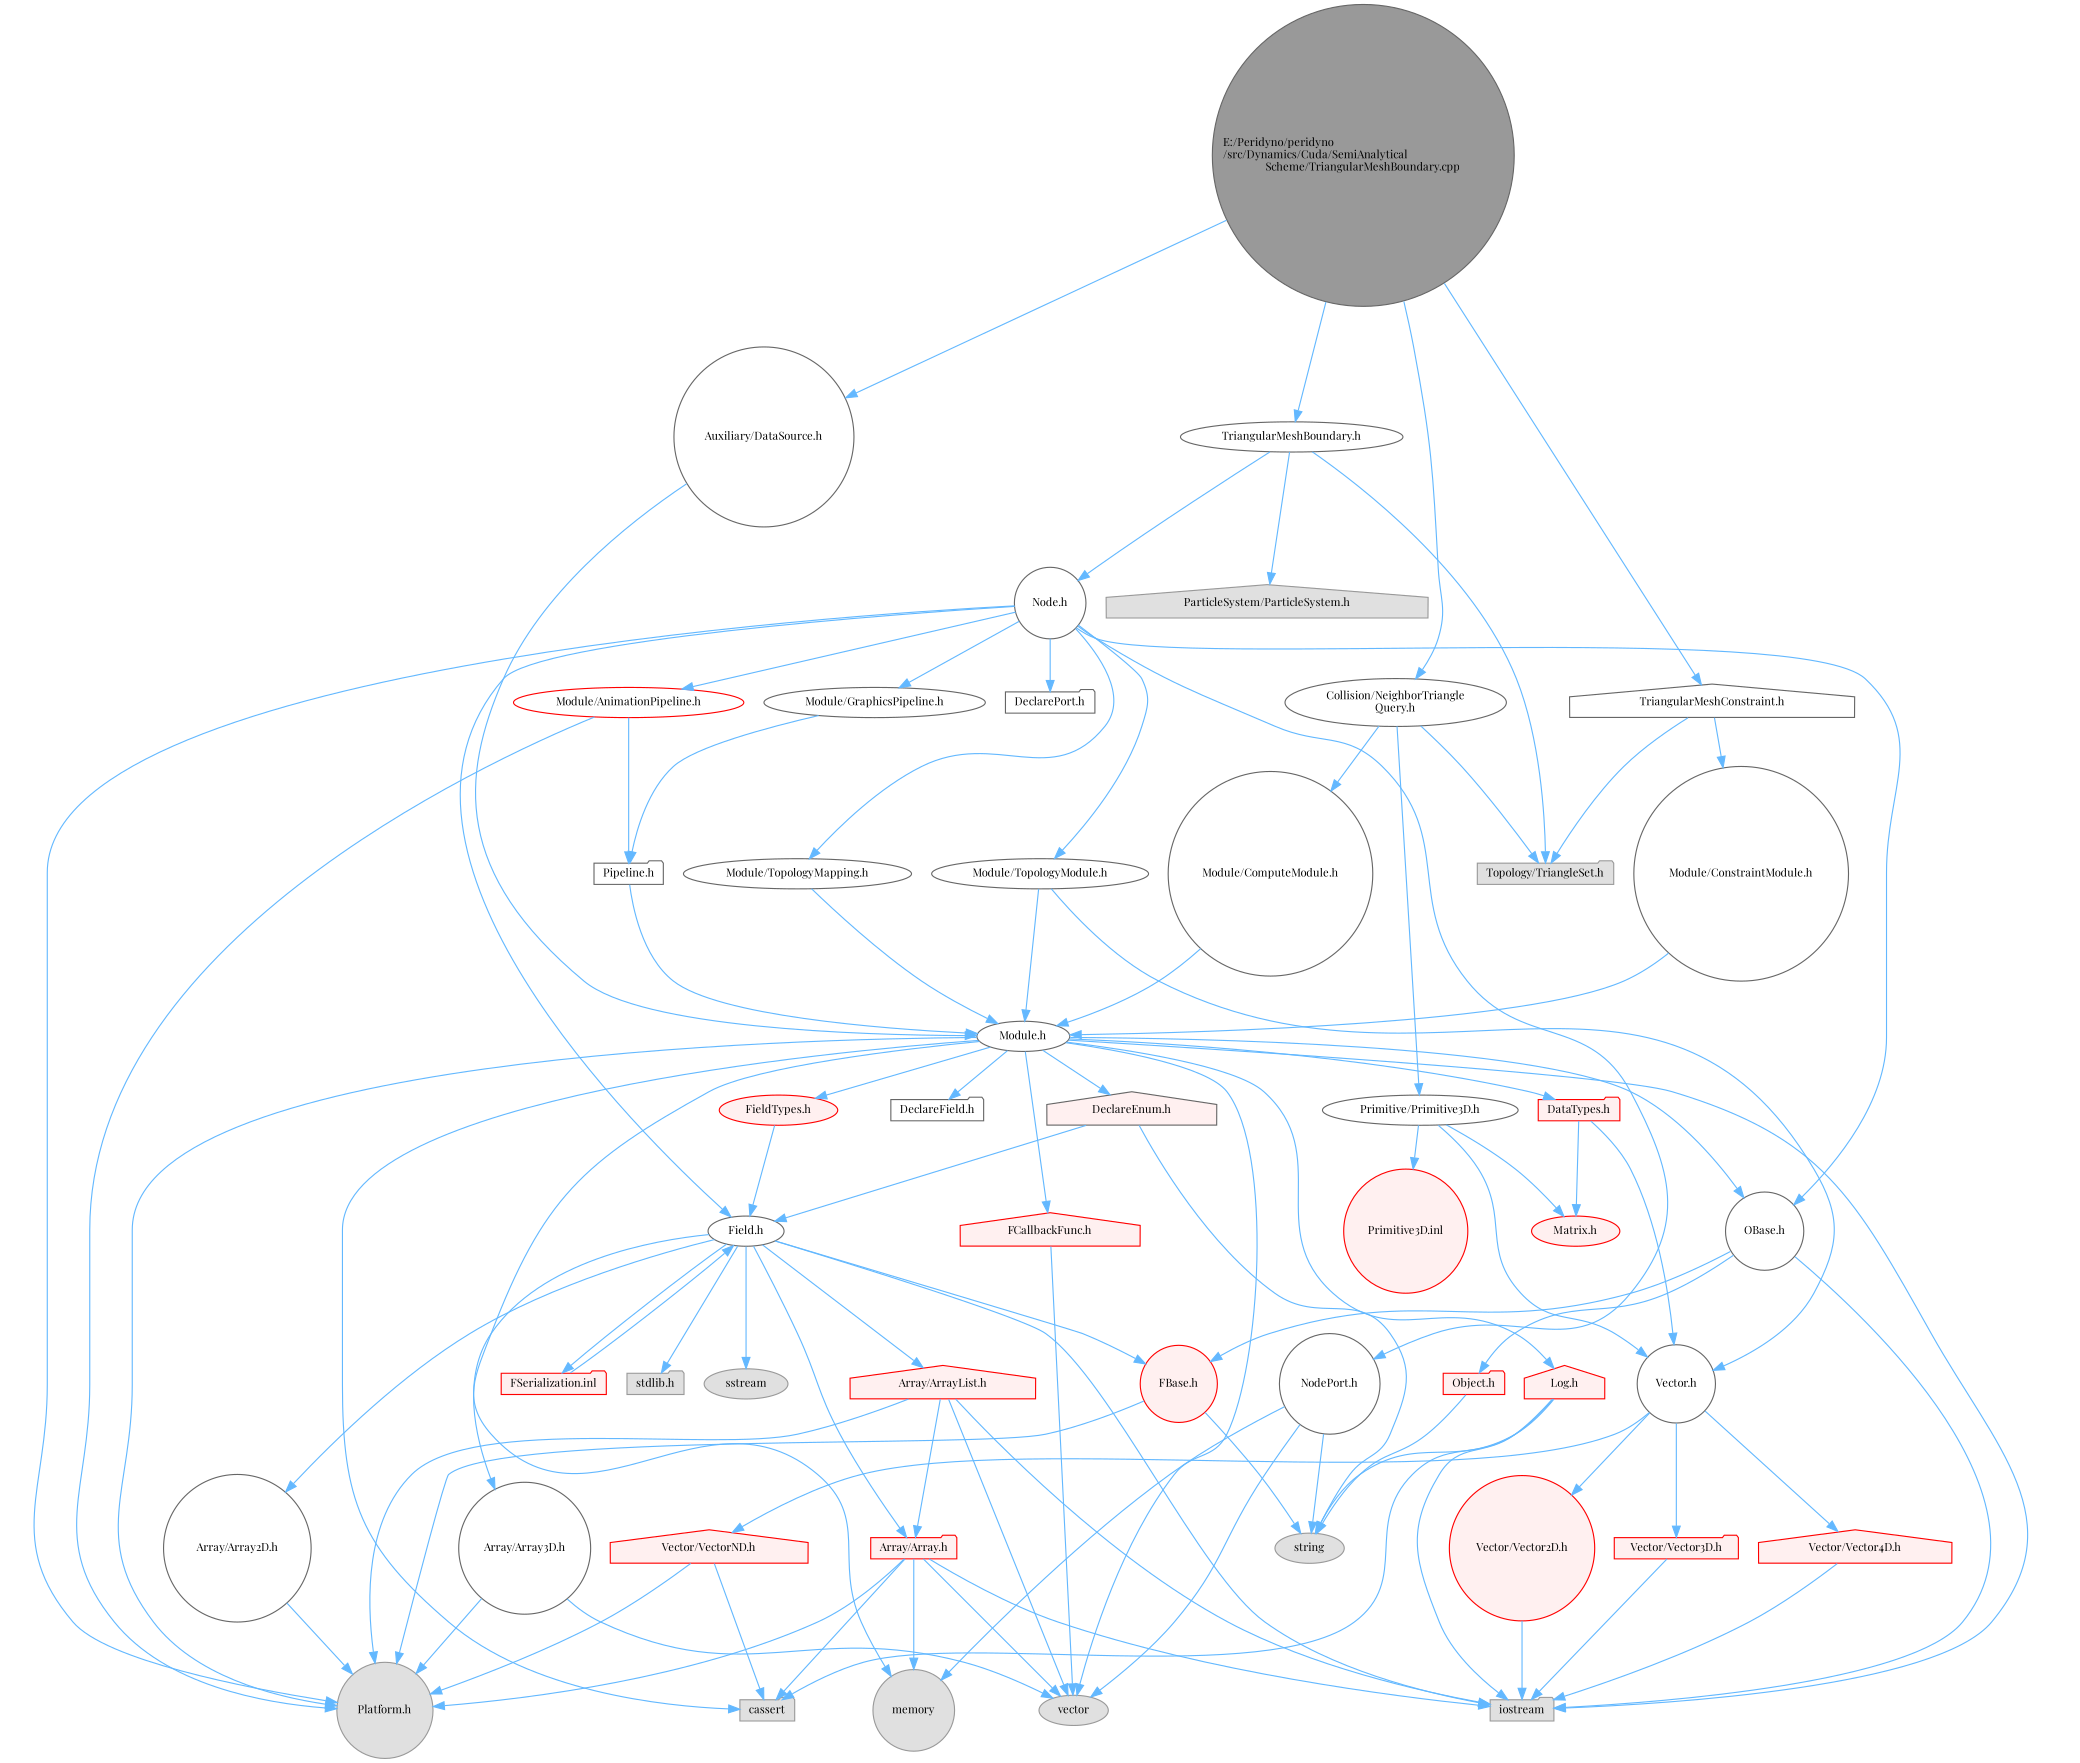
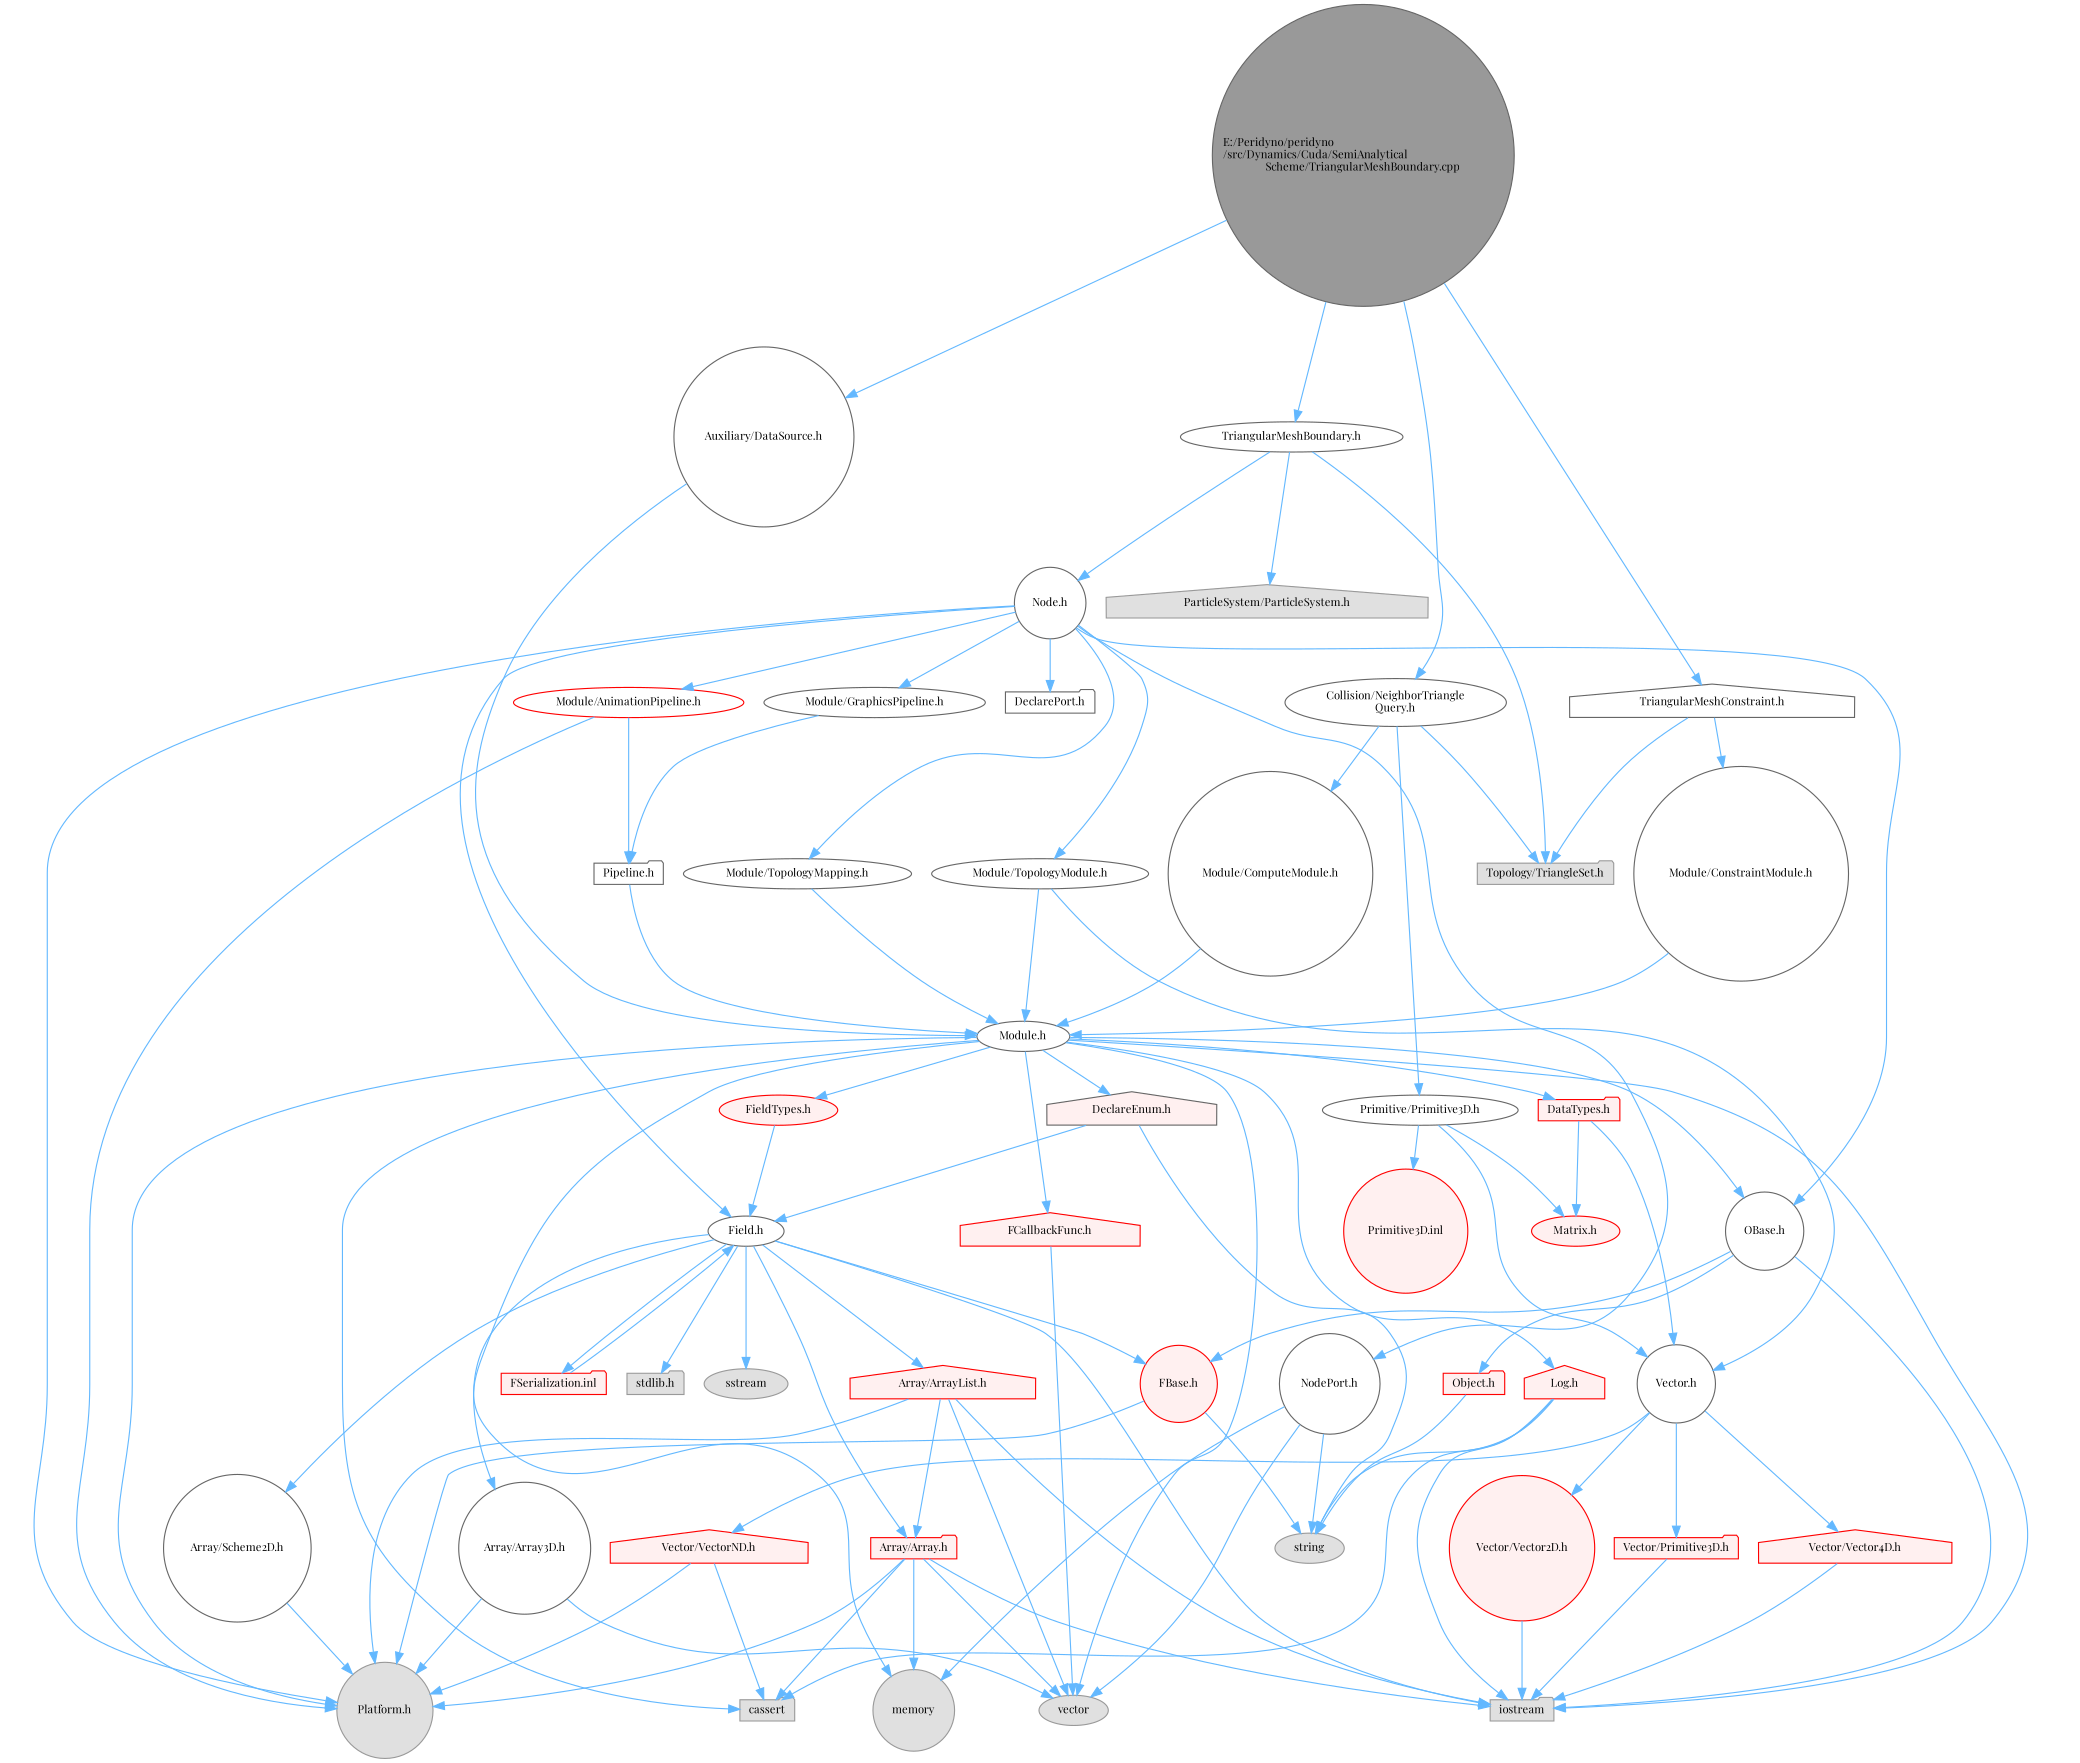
(937, 1110) -> none
(237, 1548) -> (237, 1548)
(1676, 1548) -> (1676, 1548)
